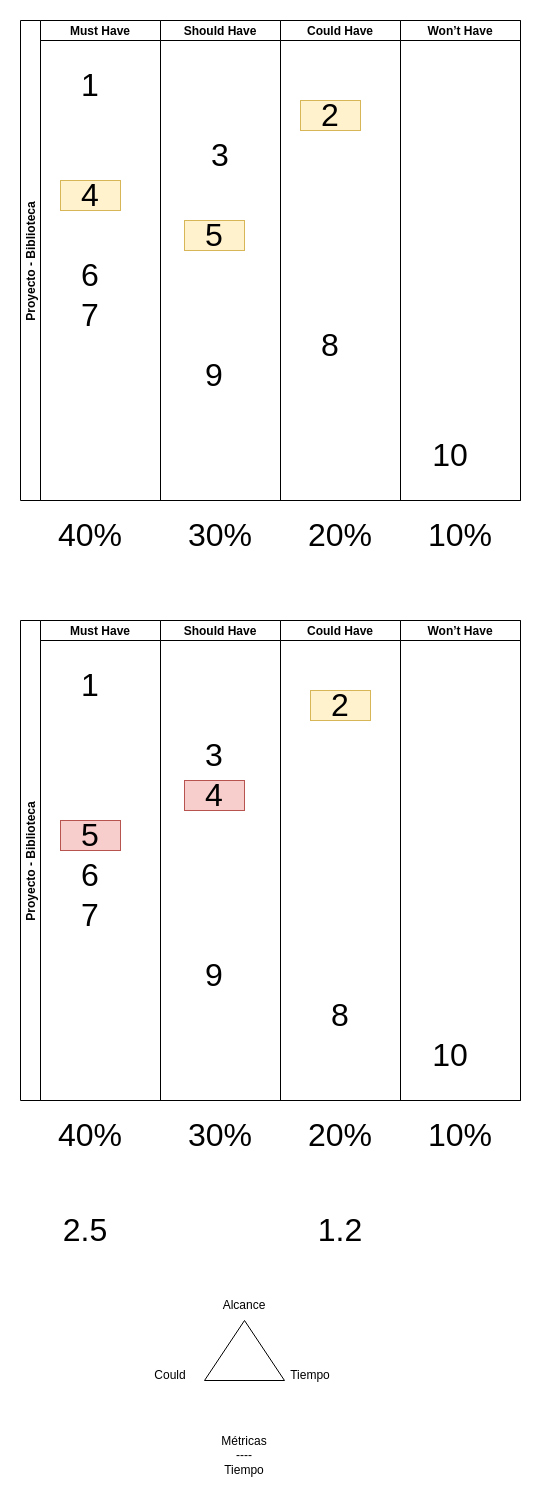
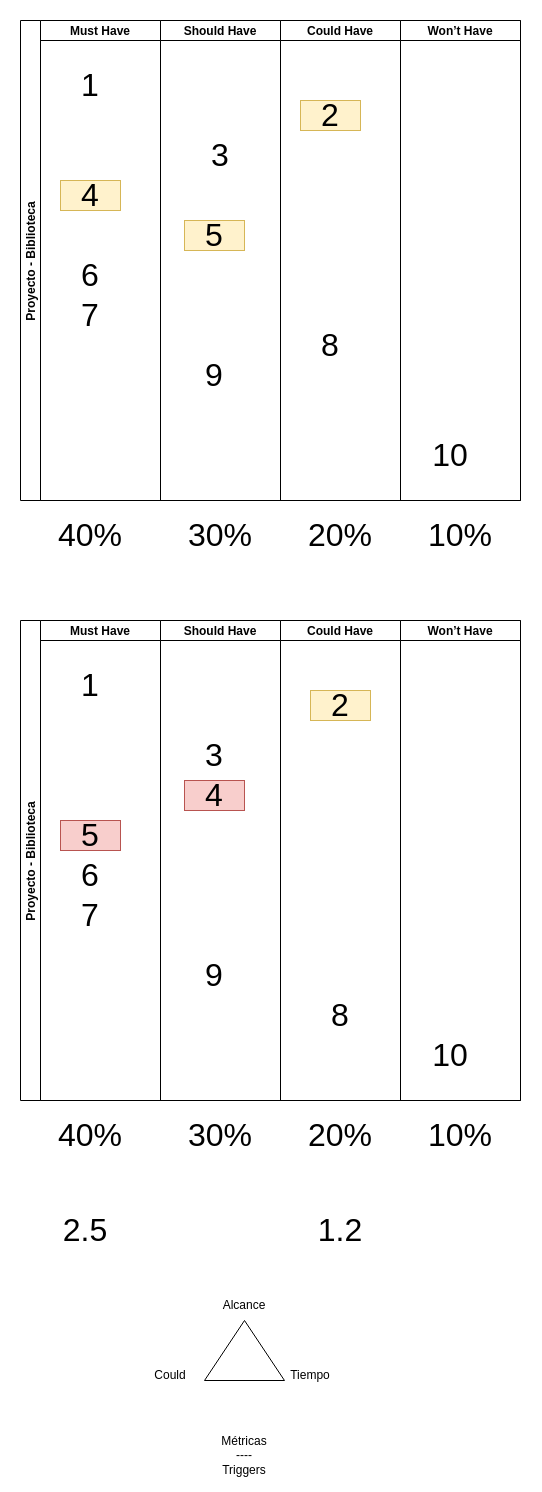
(245, 1456) -> (245, 1456)
